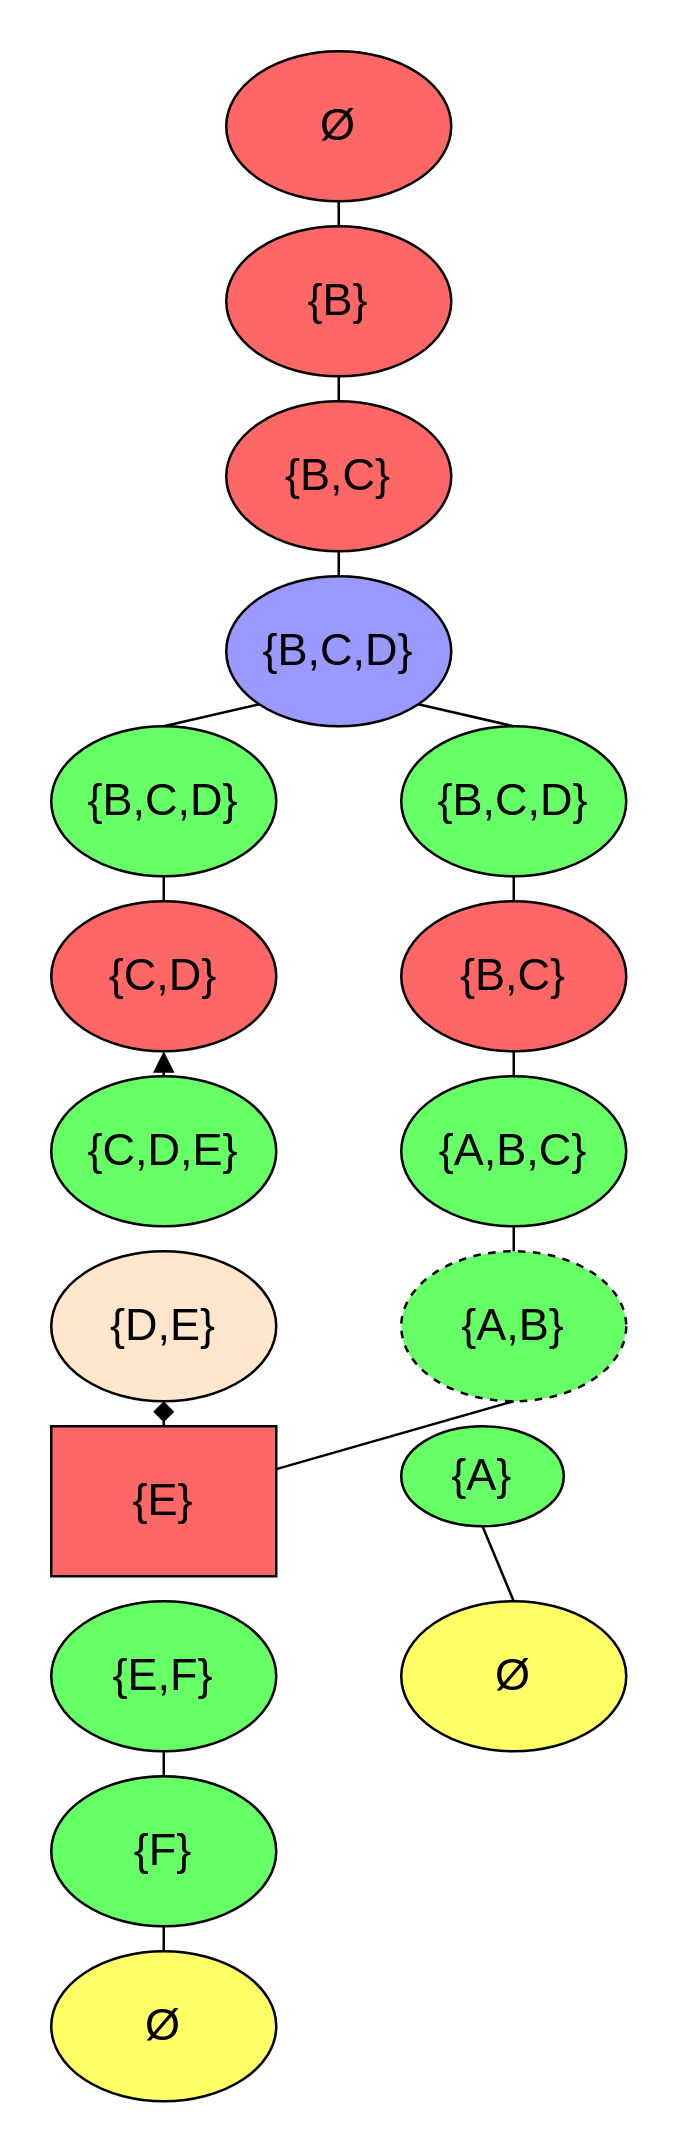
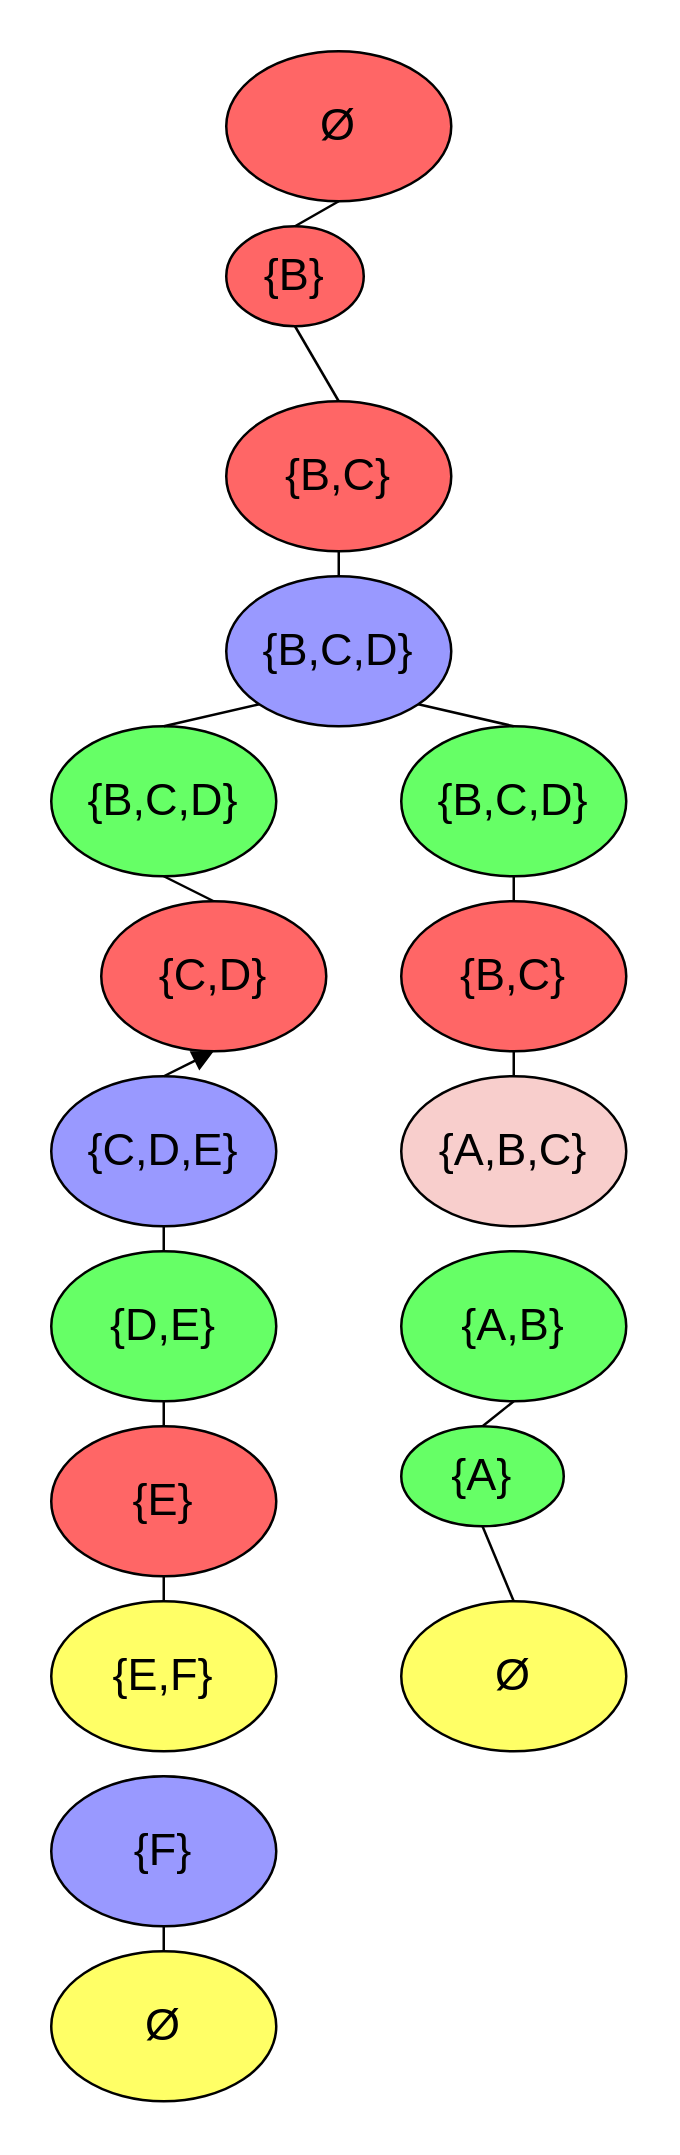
(339, 301) -> (295, 276)
(164, 976) -> (214, 976)
(164, 1151) -> (164, 1151)
(514, 1151) -> (514, 1151)
none -> (164, 1239)
(514, 1239) -> none
(164, 1326) -> (164, 1326)
(514, 1326) -> (514, 1326)
(164, 1422) -> (164, 1412)
(395, 1435) -> (498, 1414)
(164, 1501) -> (164, 1501)
none -> (164, 1588)
(164, 1676) -> (164, 1676)
(164, 1764) -> none
(164, 1851) -> (164, 1851)
